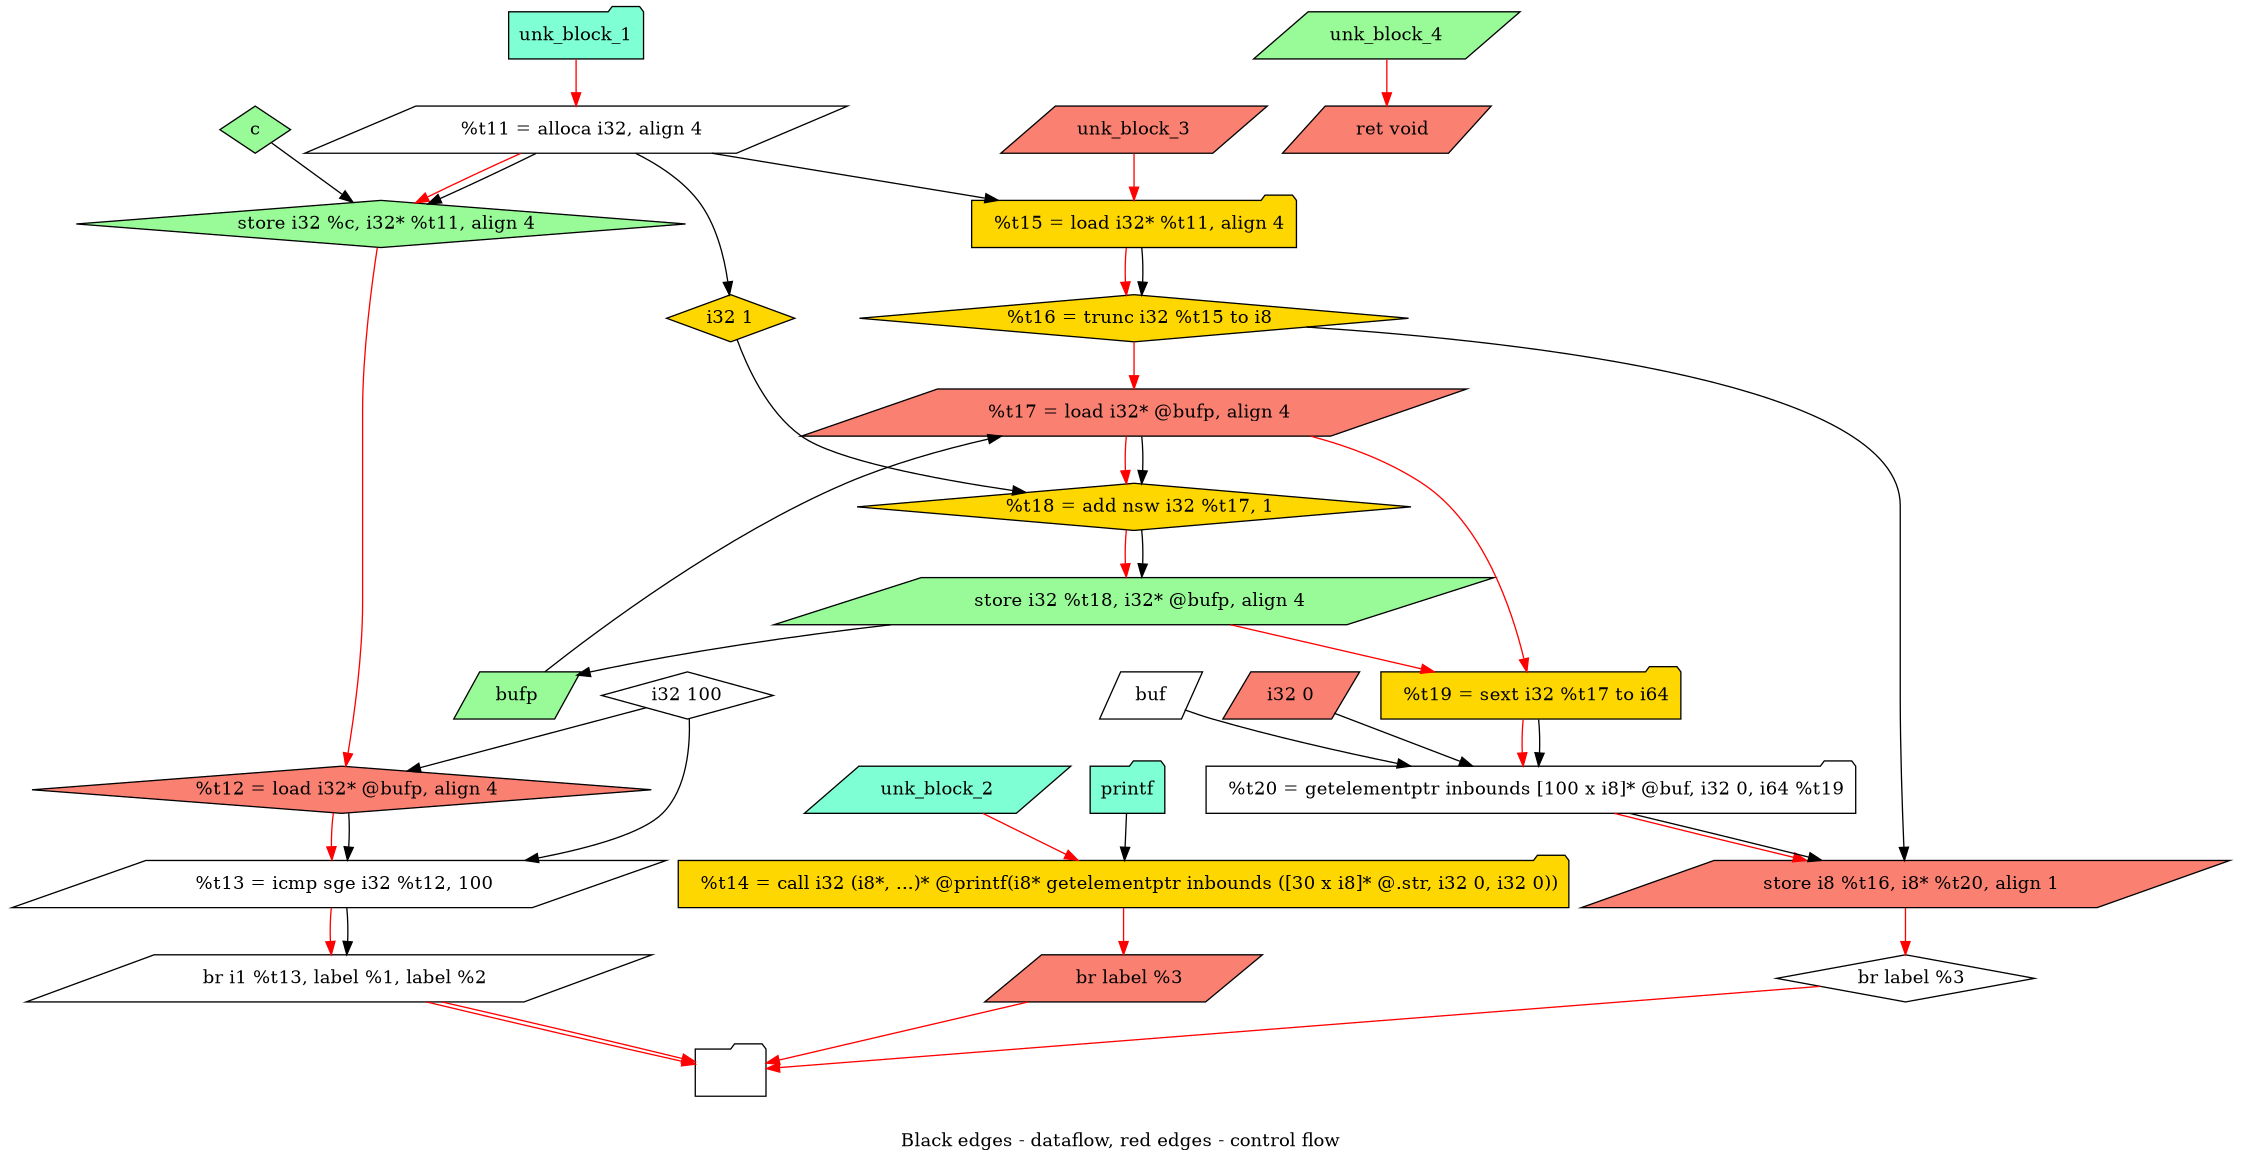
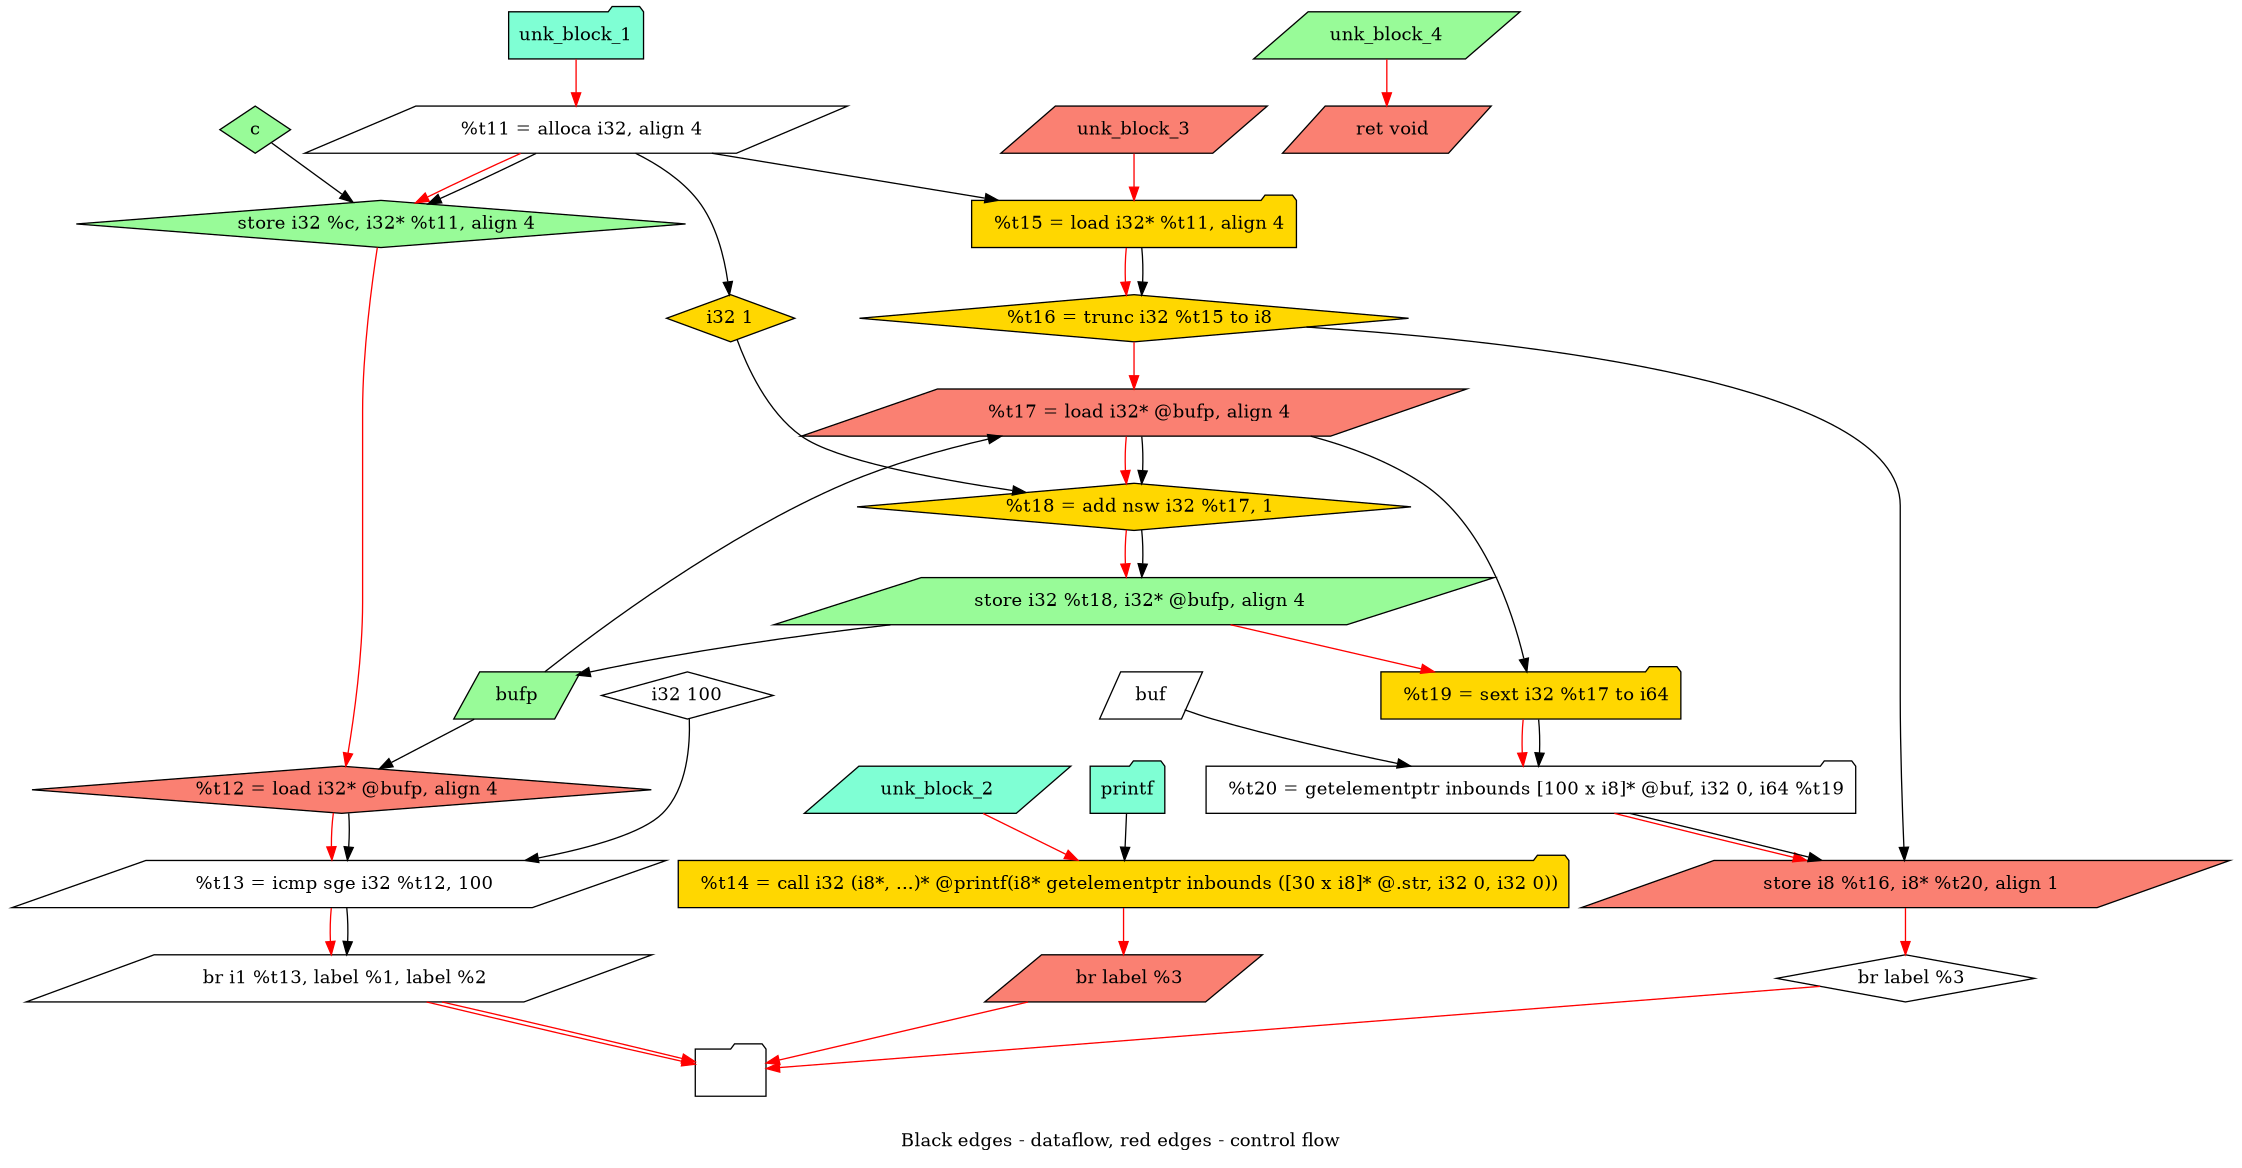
(1454, 512) -> (1454, 512)
(1291, 695) -> none
(533, 738) -> (433, 741)
